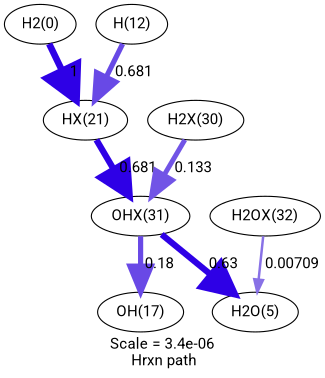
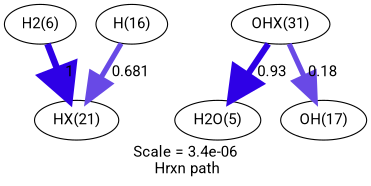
(40, 24) -> (40, 24)
(132, 24) -> (132, 24)
(196, 120) -> none
(105, 154) -> none
(265, 216) -> none
(222, 264) -> (270, 72)
